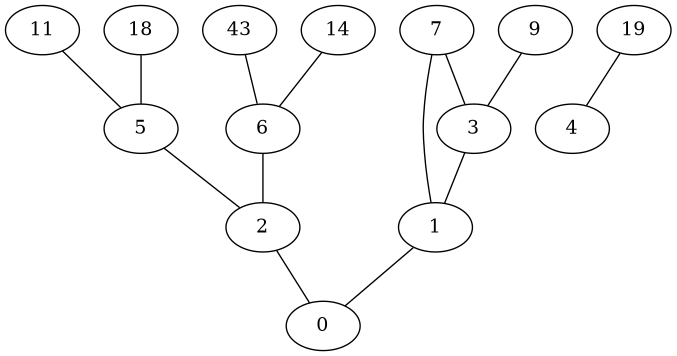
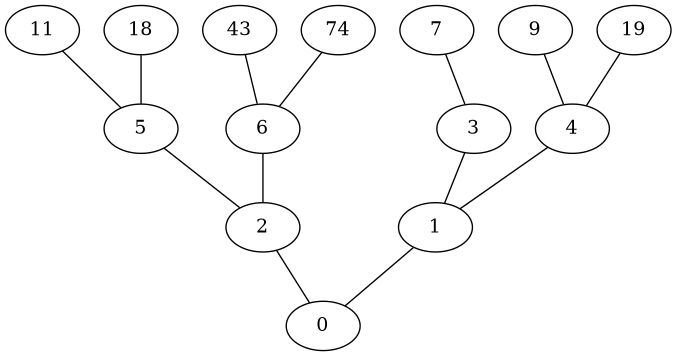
(338, 30) -> (338, 30)
(505, 79) -> (554, 79)
(423, 129) -> (504, 178)
